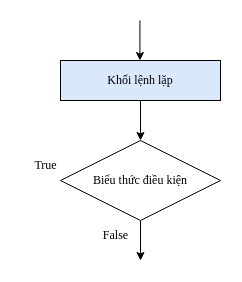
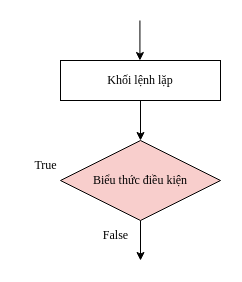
(141, 81) -> (141, 81)
(141, 181) -> (141, 181)
